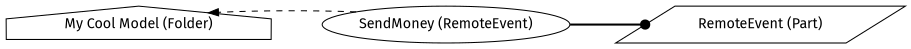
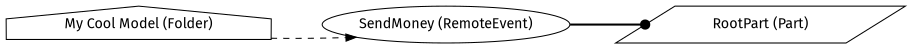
(287, 11) -> (308, 38)
(761, 25) -> (761, 25)
